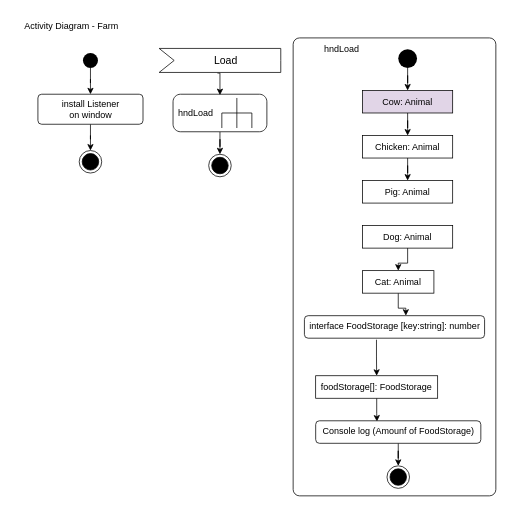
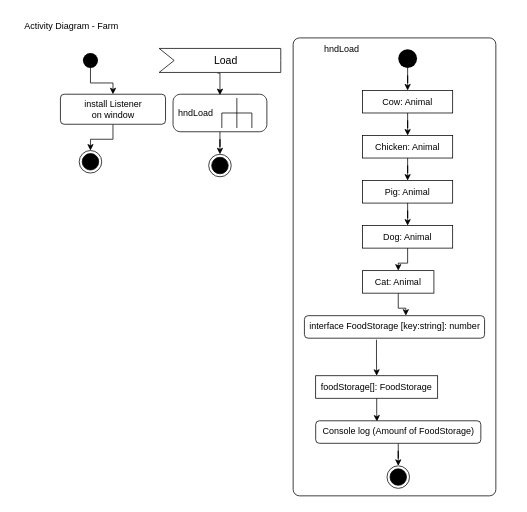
(407, 102) -> (407, 102)
(90, 109) -> (113, 109)
none -> (407, 217)
